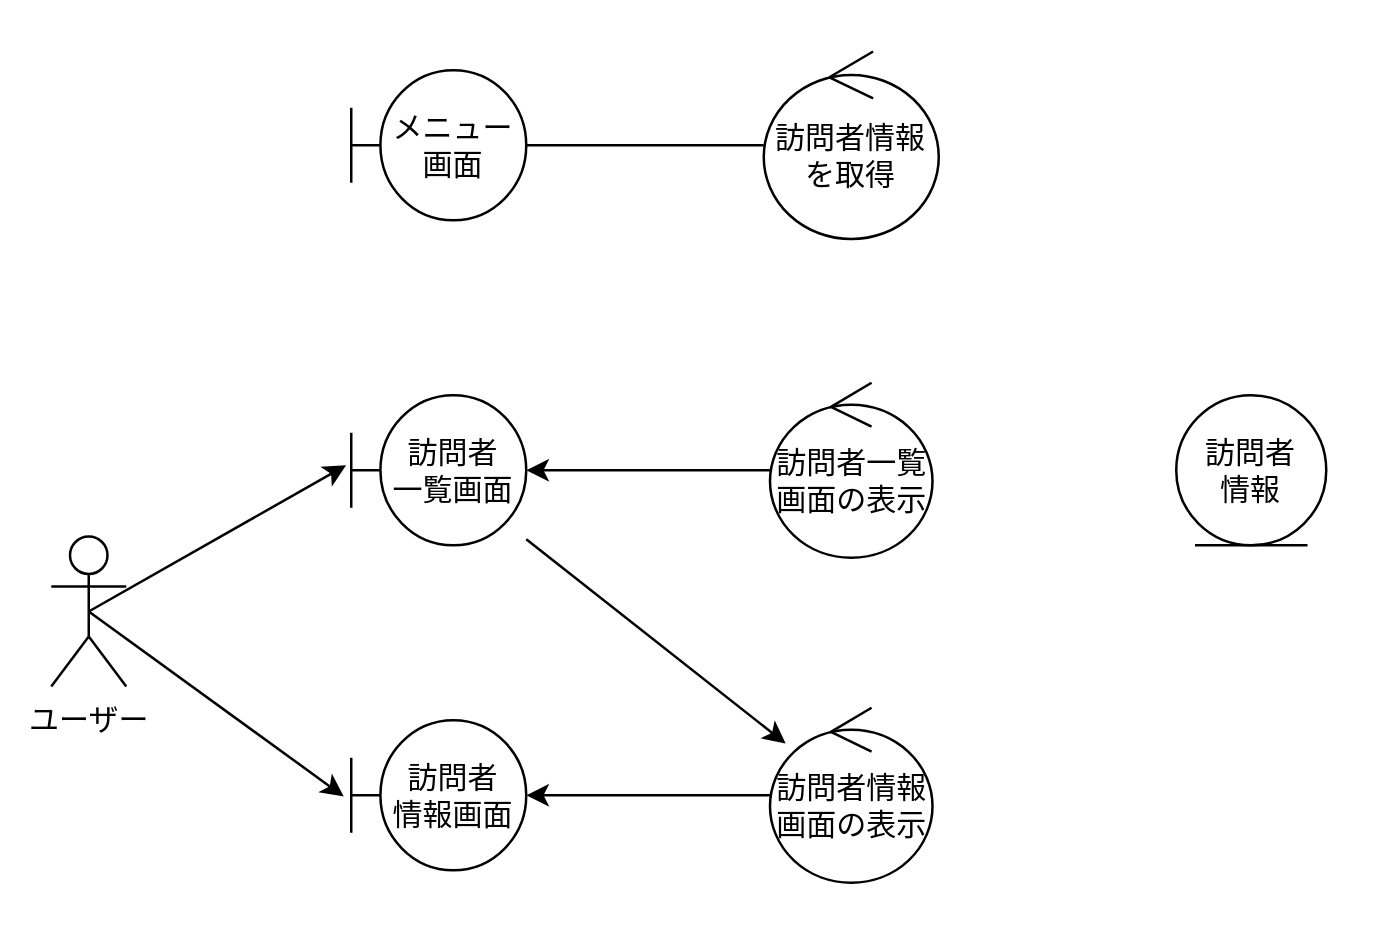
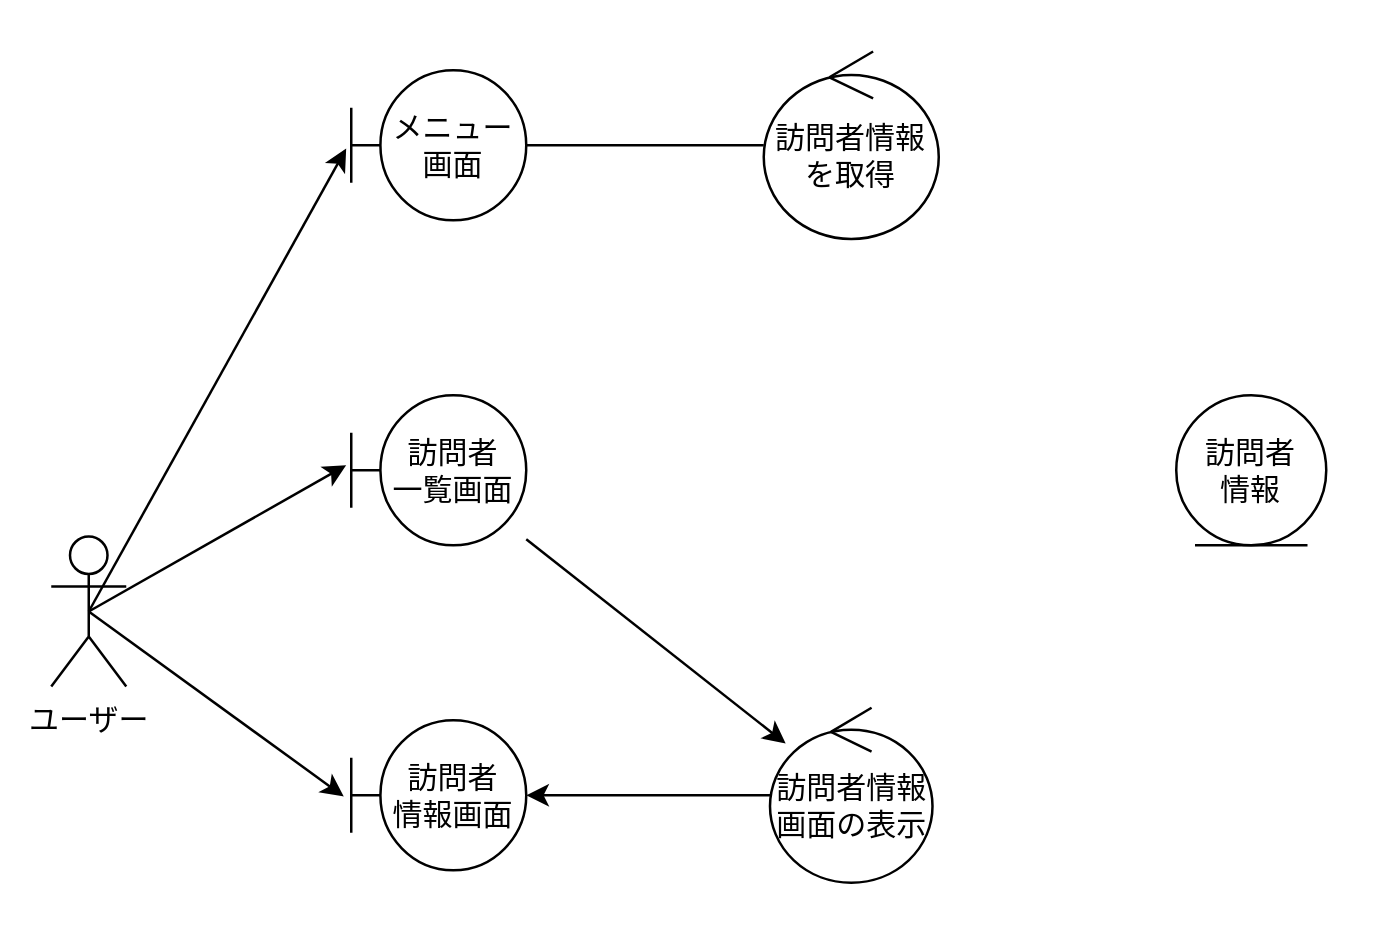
none -> (222, 372)
(657, 470) -> none
(851, 470) -> none
